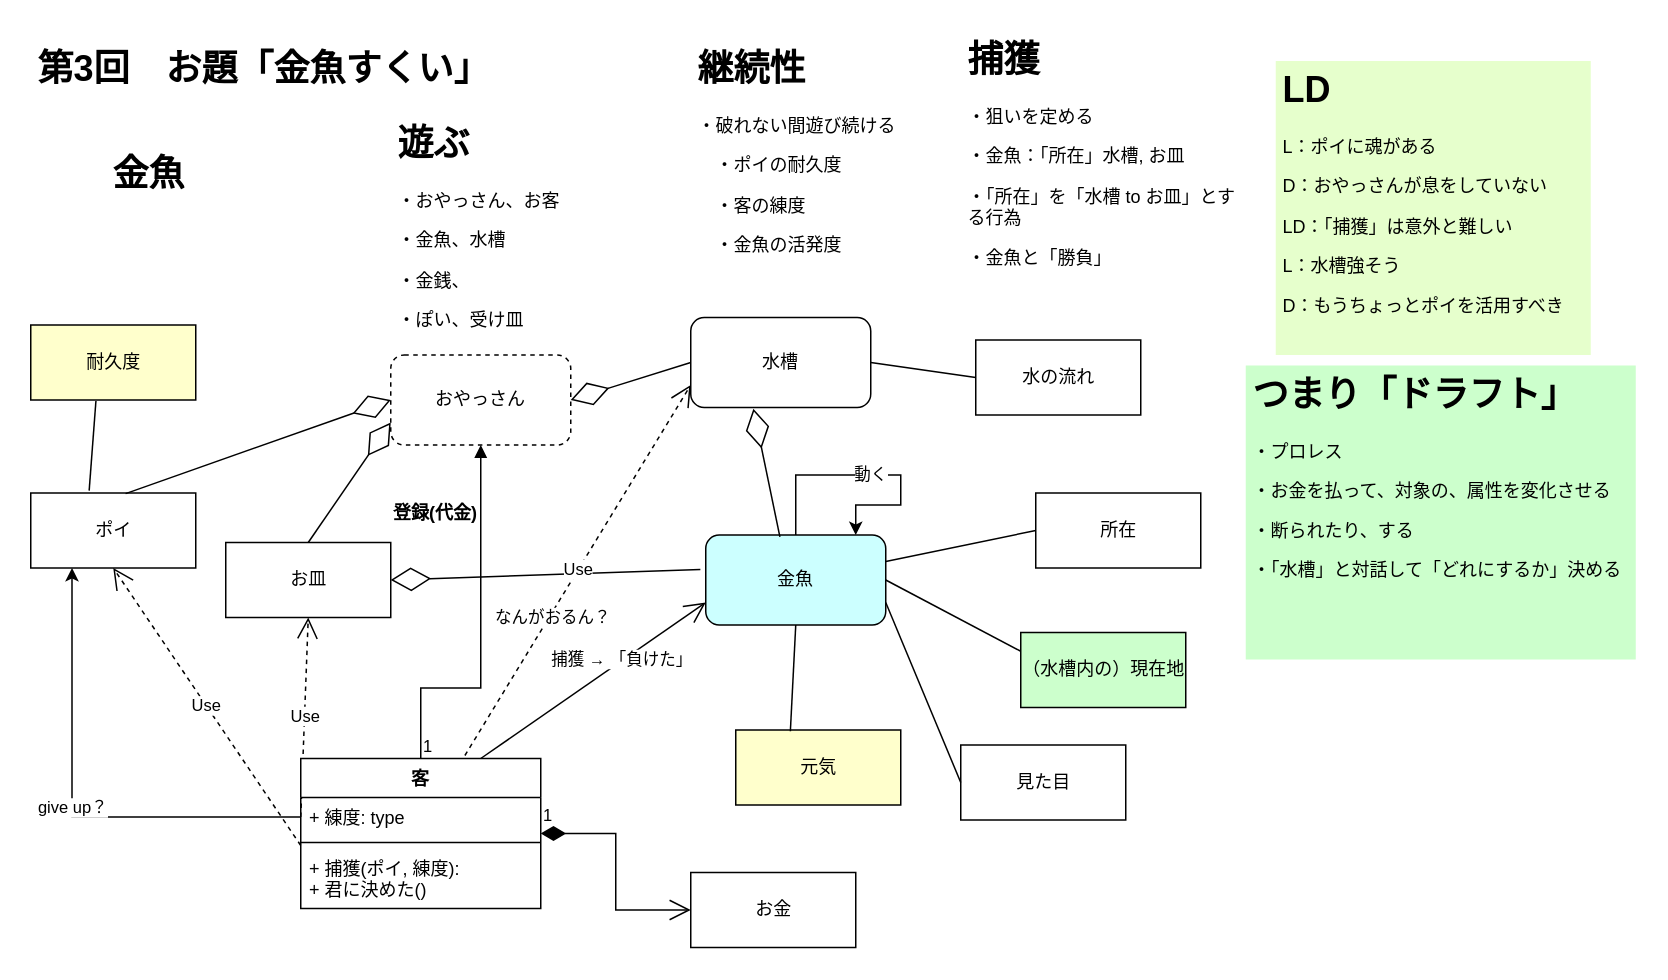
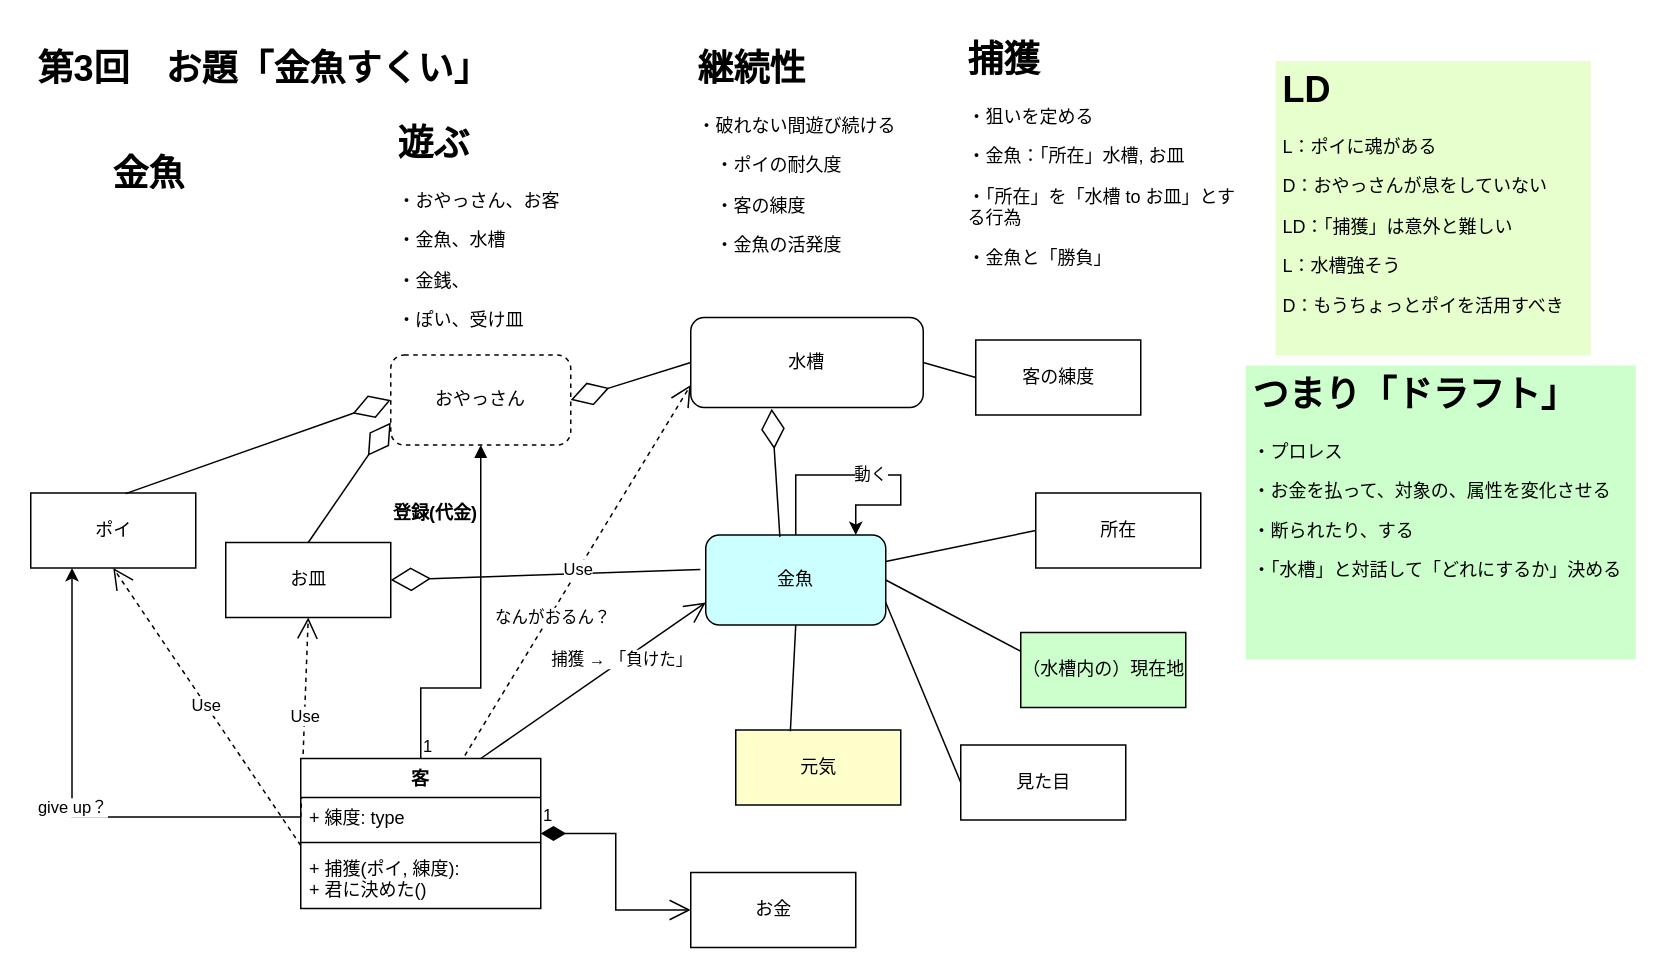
(113, 362) -> none
(781, 362) -> (807, 362)
(1059, 377) -> (1059, 377)
(93, 446) -> none
